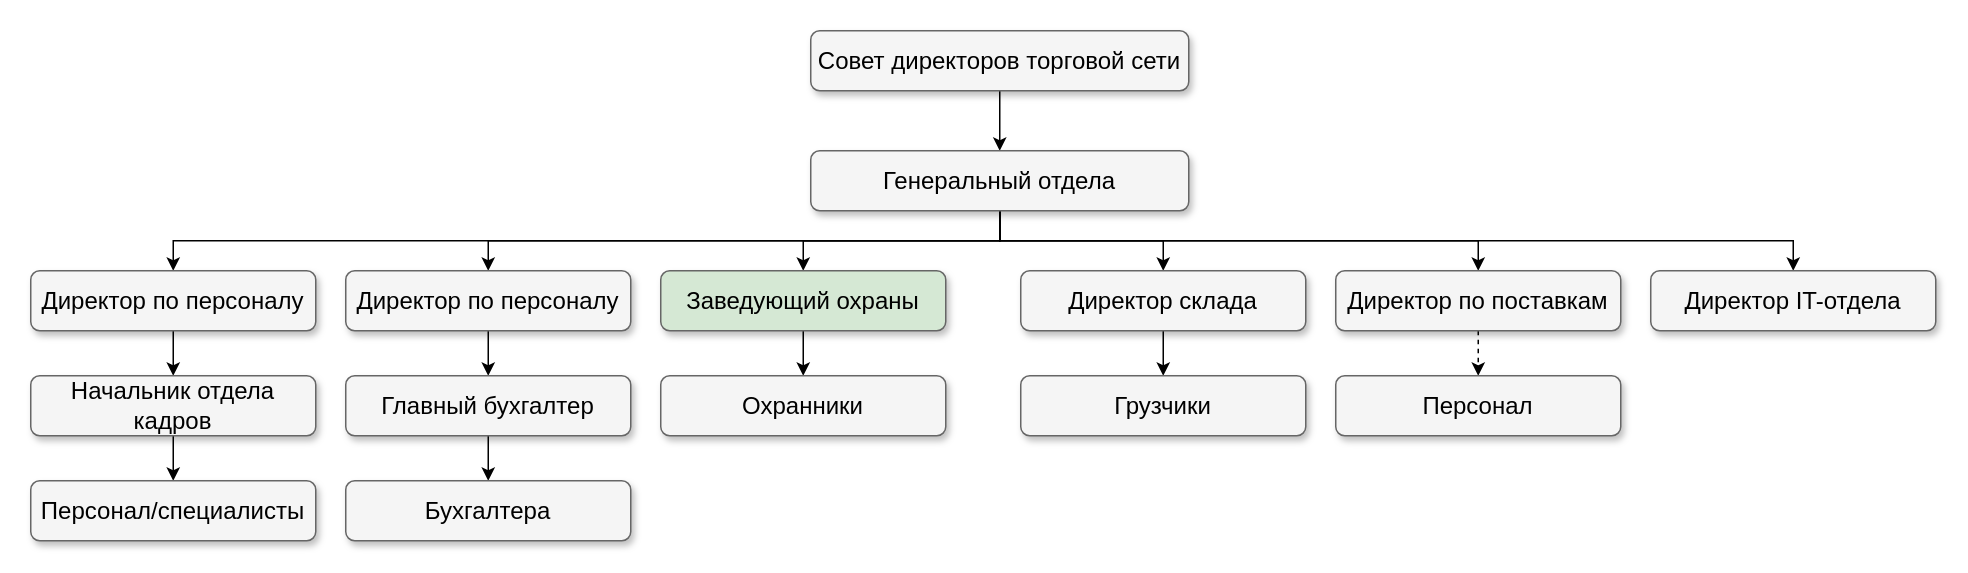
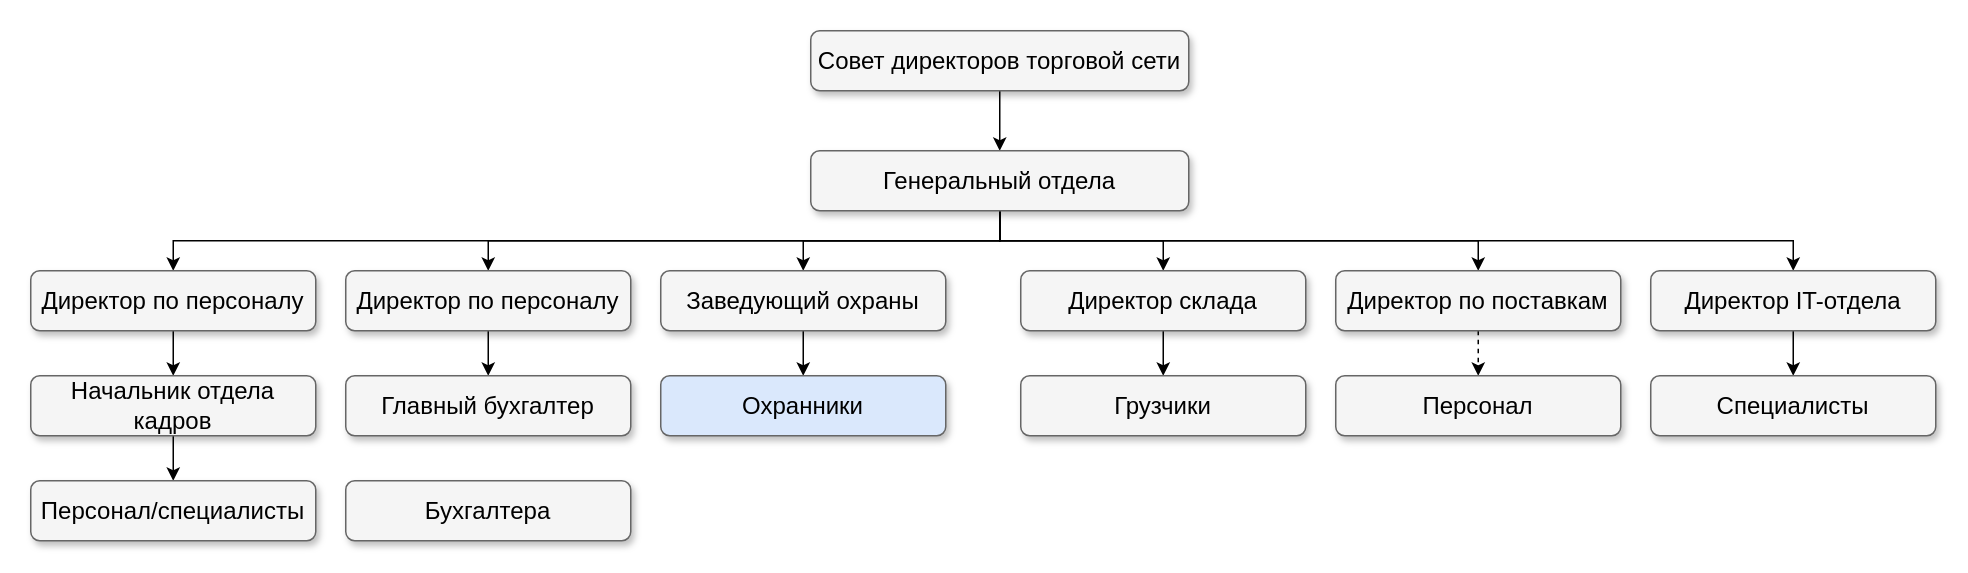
(803, 301) -> (803, 301)
none -> (1793, 348)
(803, 406) -> (803, 406)
none -> (1793, 406)
(488, 464) -> none
